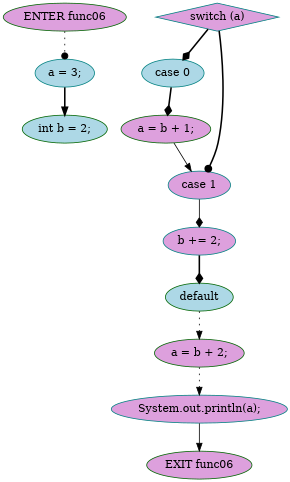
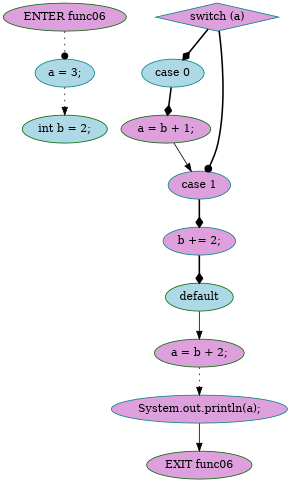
(65, 97) -> (65, 97)
(199, 209) -> (199, 209)
(199, 321) -> (199, 321)
